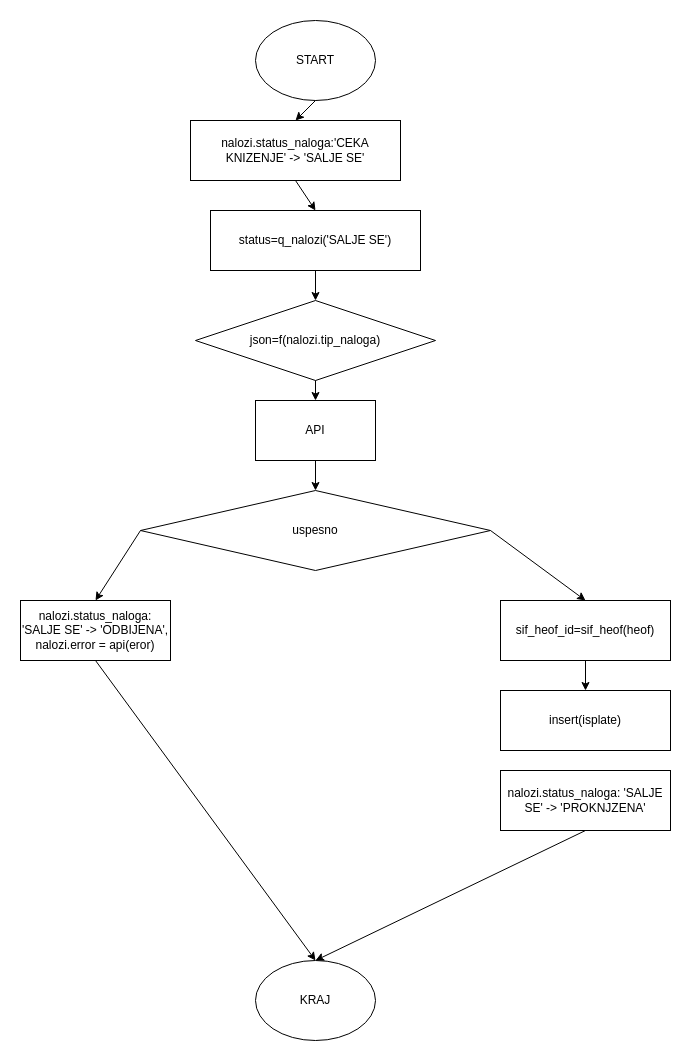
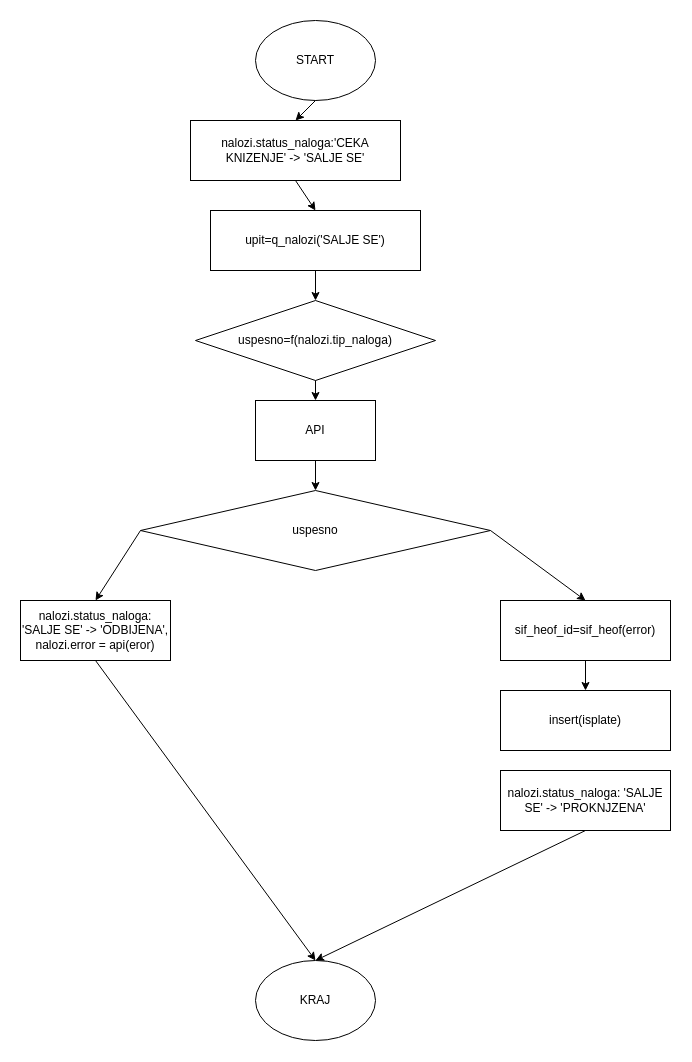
(316, 241) -> (316, 241)
(316, 341) -> (316, 341)
(586, 631) -> (586, 631)
